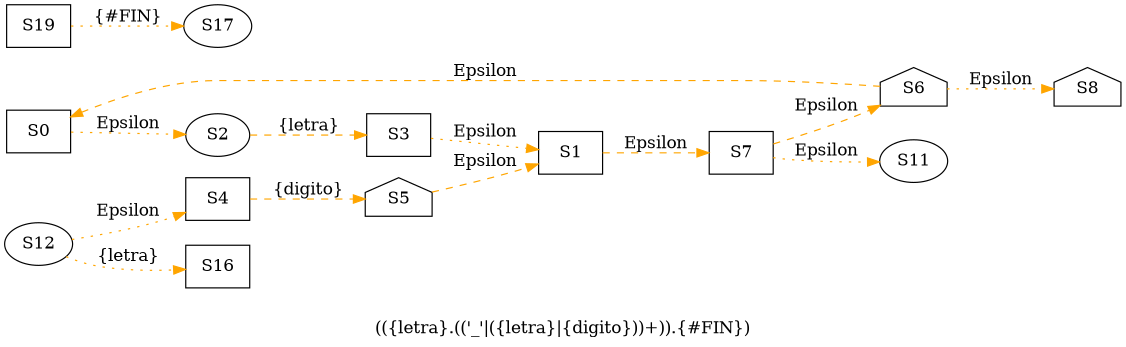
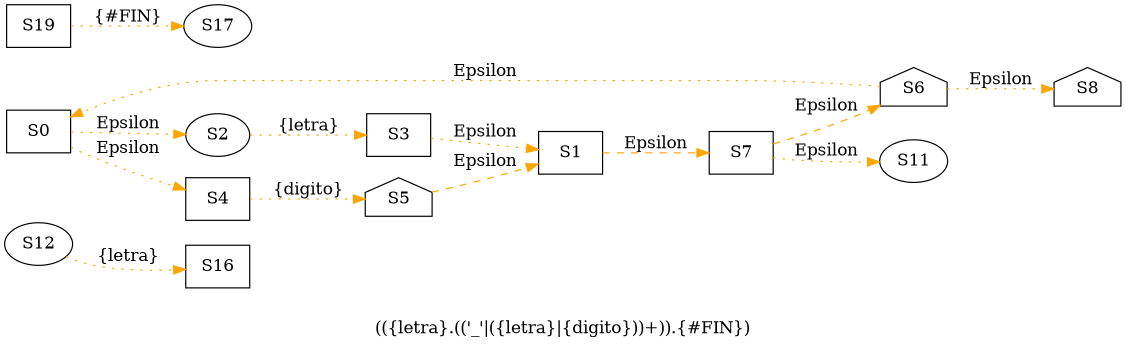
(479, 81) -> (479, 81)
(302, 135) -> (302, 135)
(302, 199) -> (302, 199)
(123, 230) -> (122, 168)
